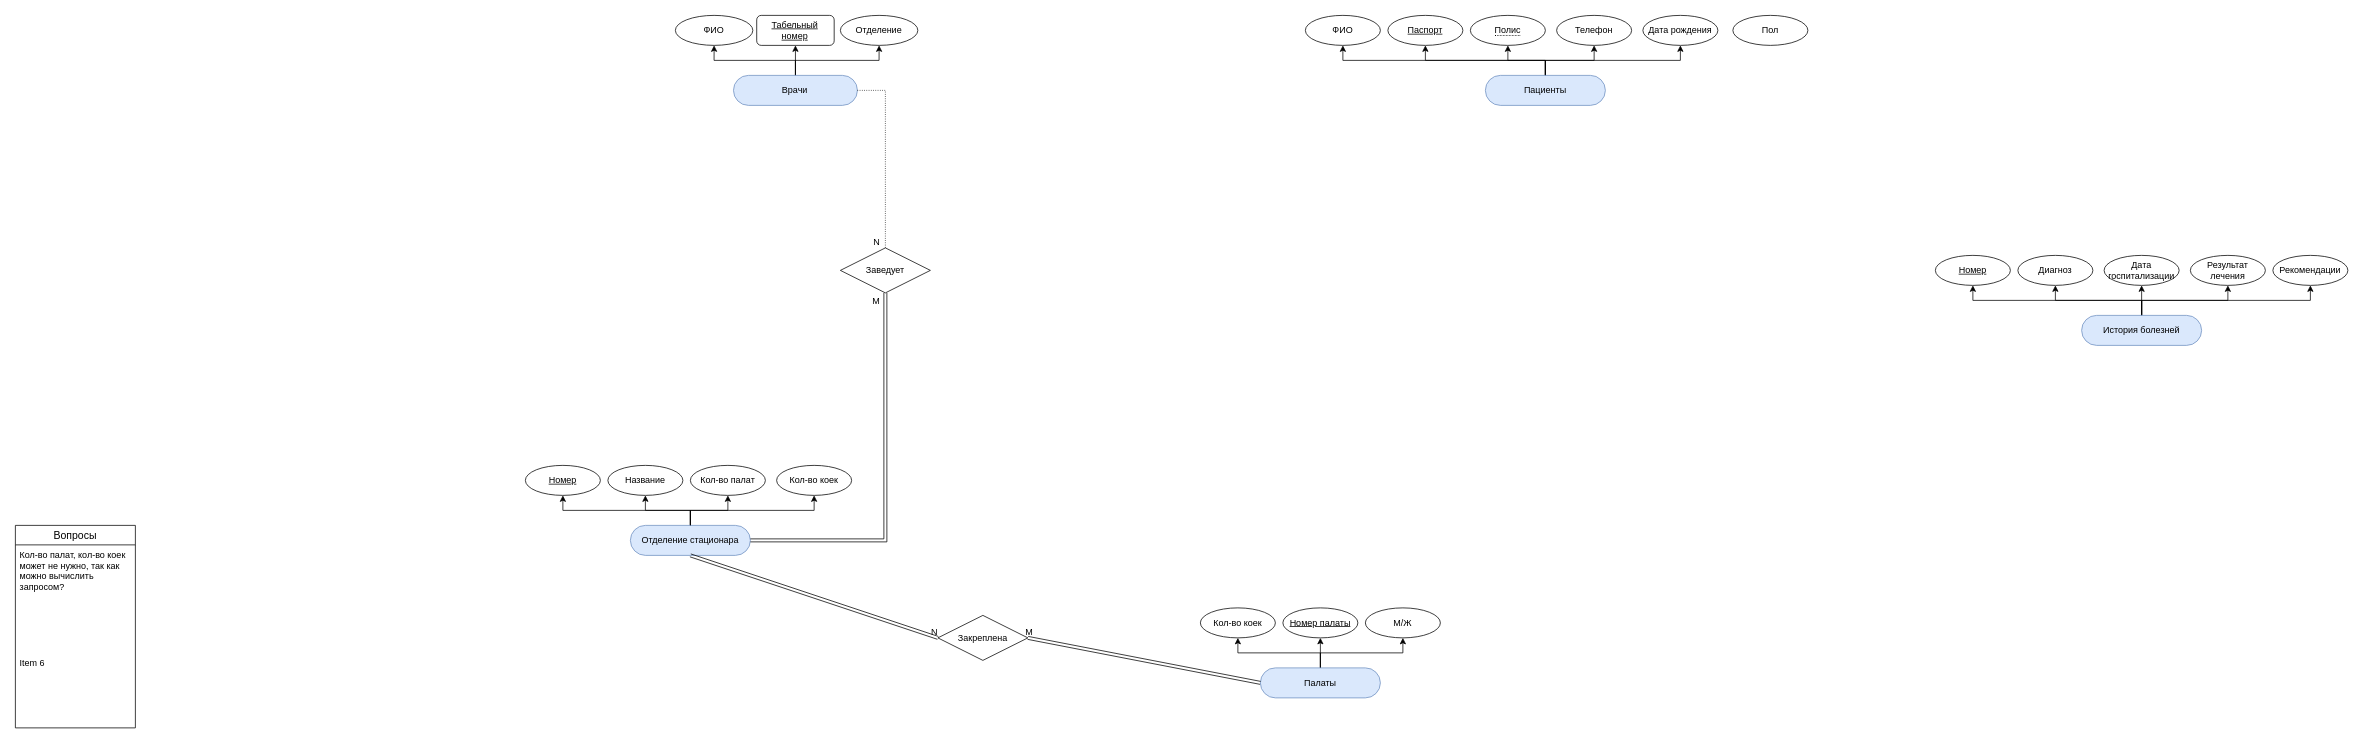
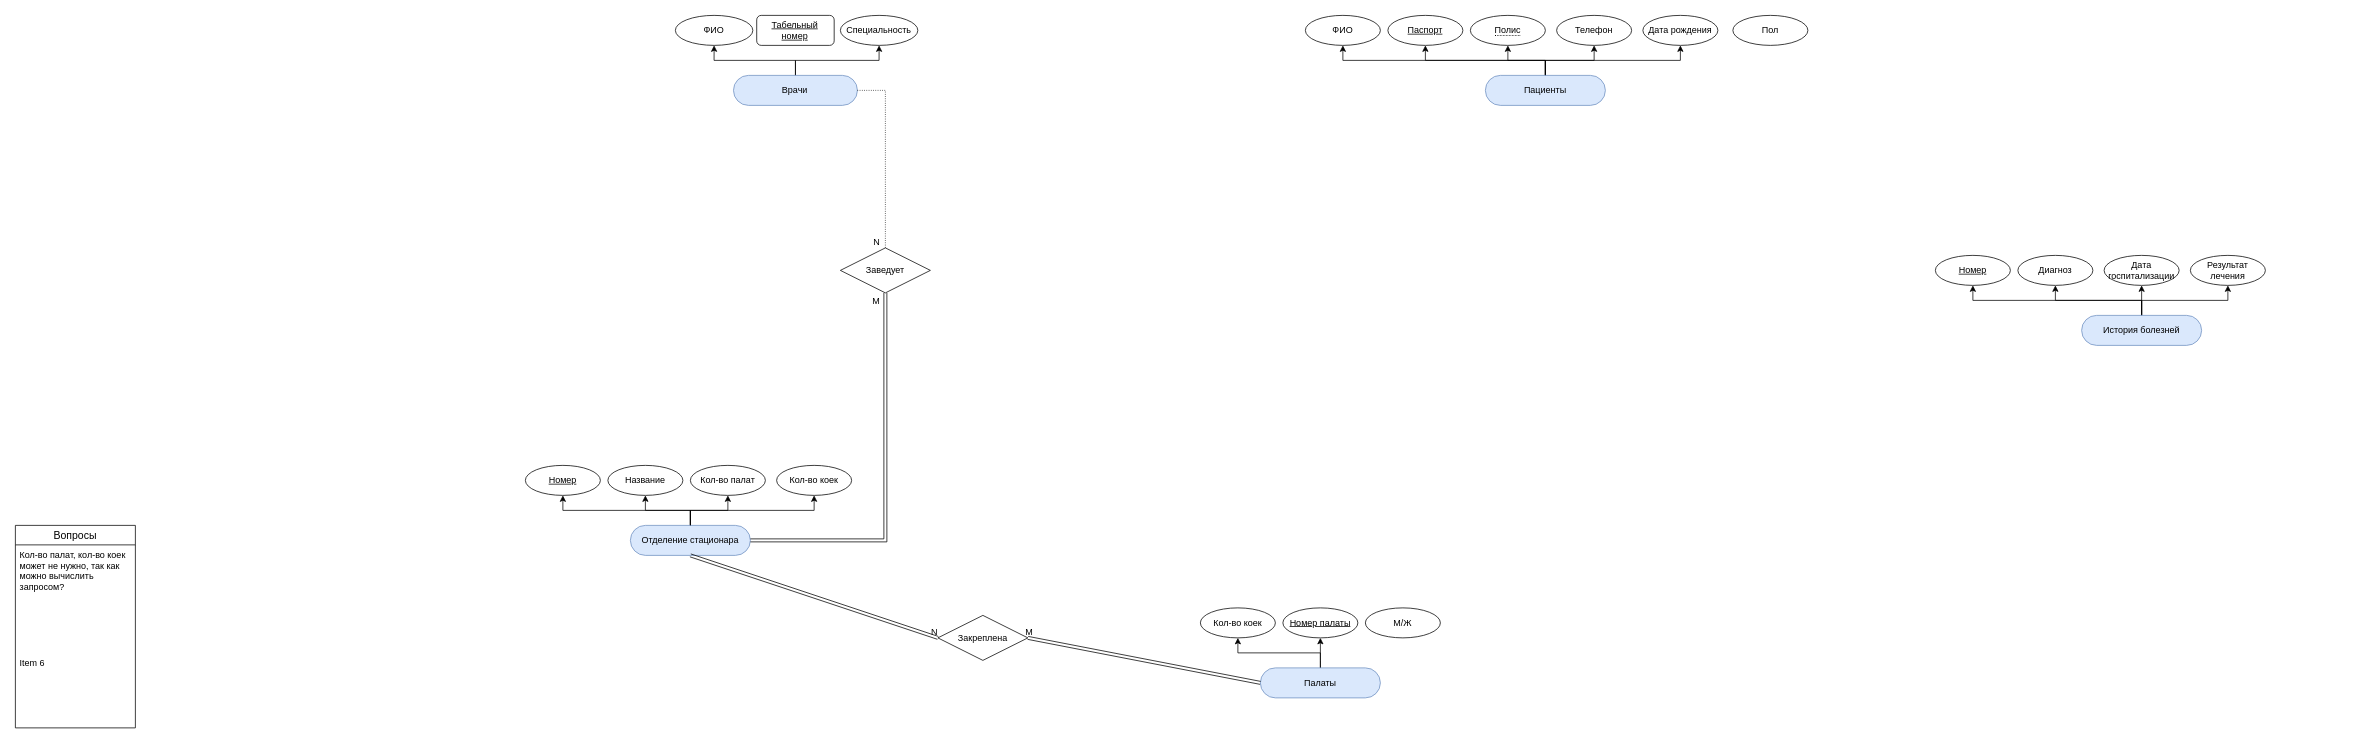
(879, 30) -> (879, 30)
(795, 54) -> none
(2310, 270) -> none
(2274, 300) -> none
(1403, 650) -> none
